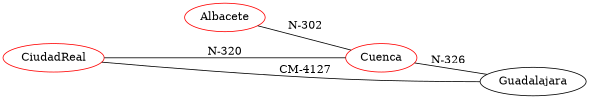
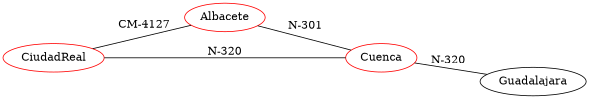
(305, 26) -> (305, 26)
(448, 61) -> (448, 61)
(291, 76) -> (142, 37)
